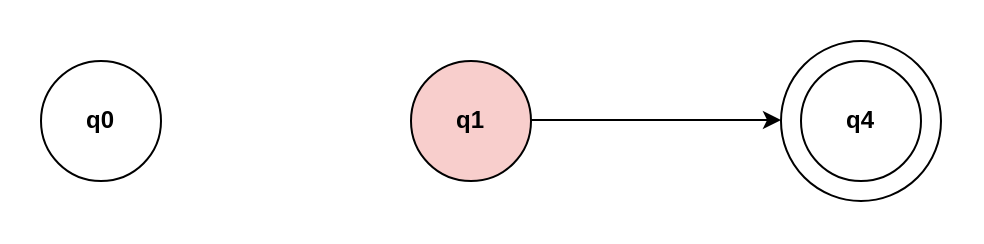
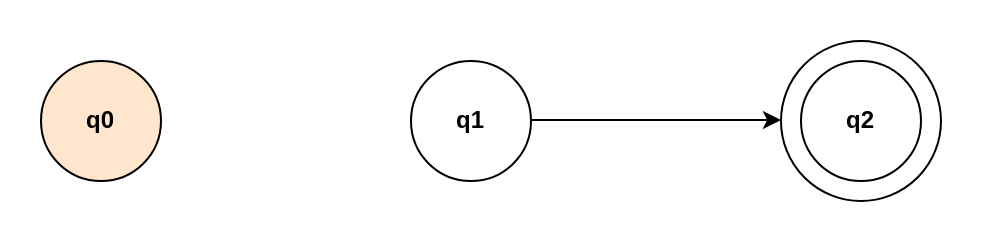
(101, 121) -> (101, 121)
(471, 121) -> (471, 121)
(861, 121) -> (861, 121)
